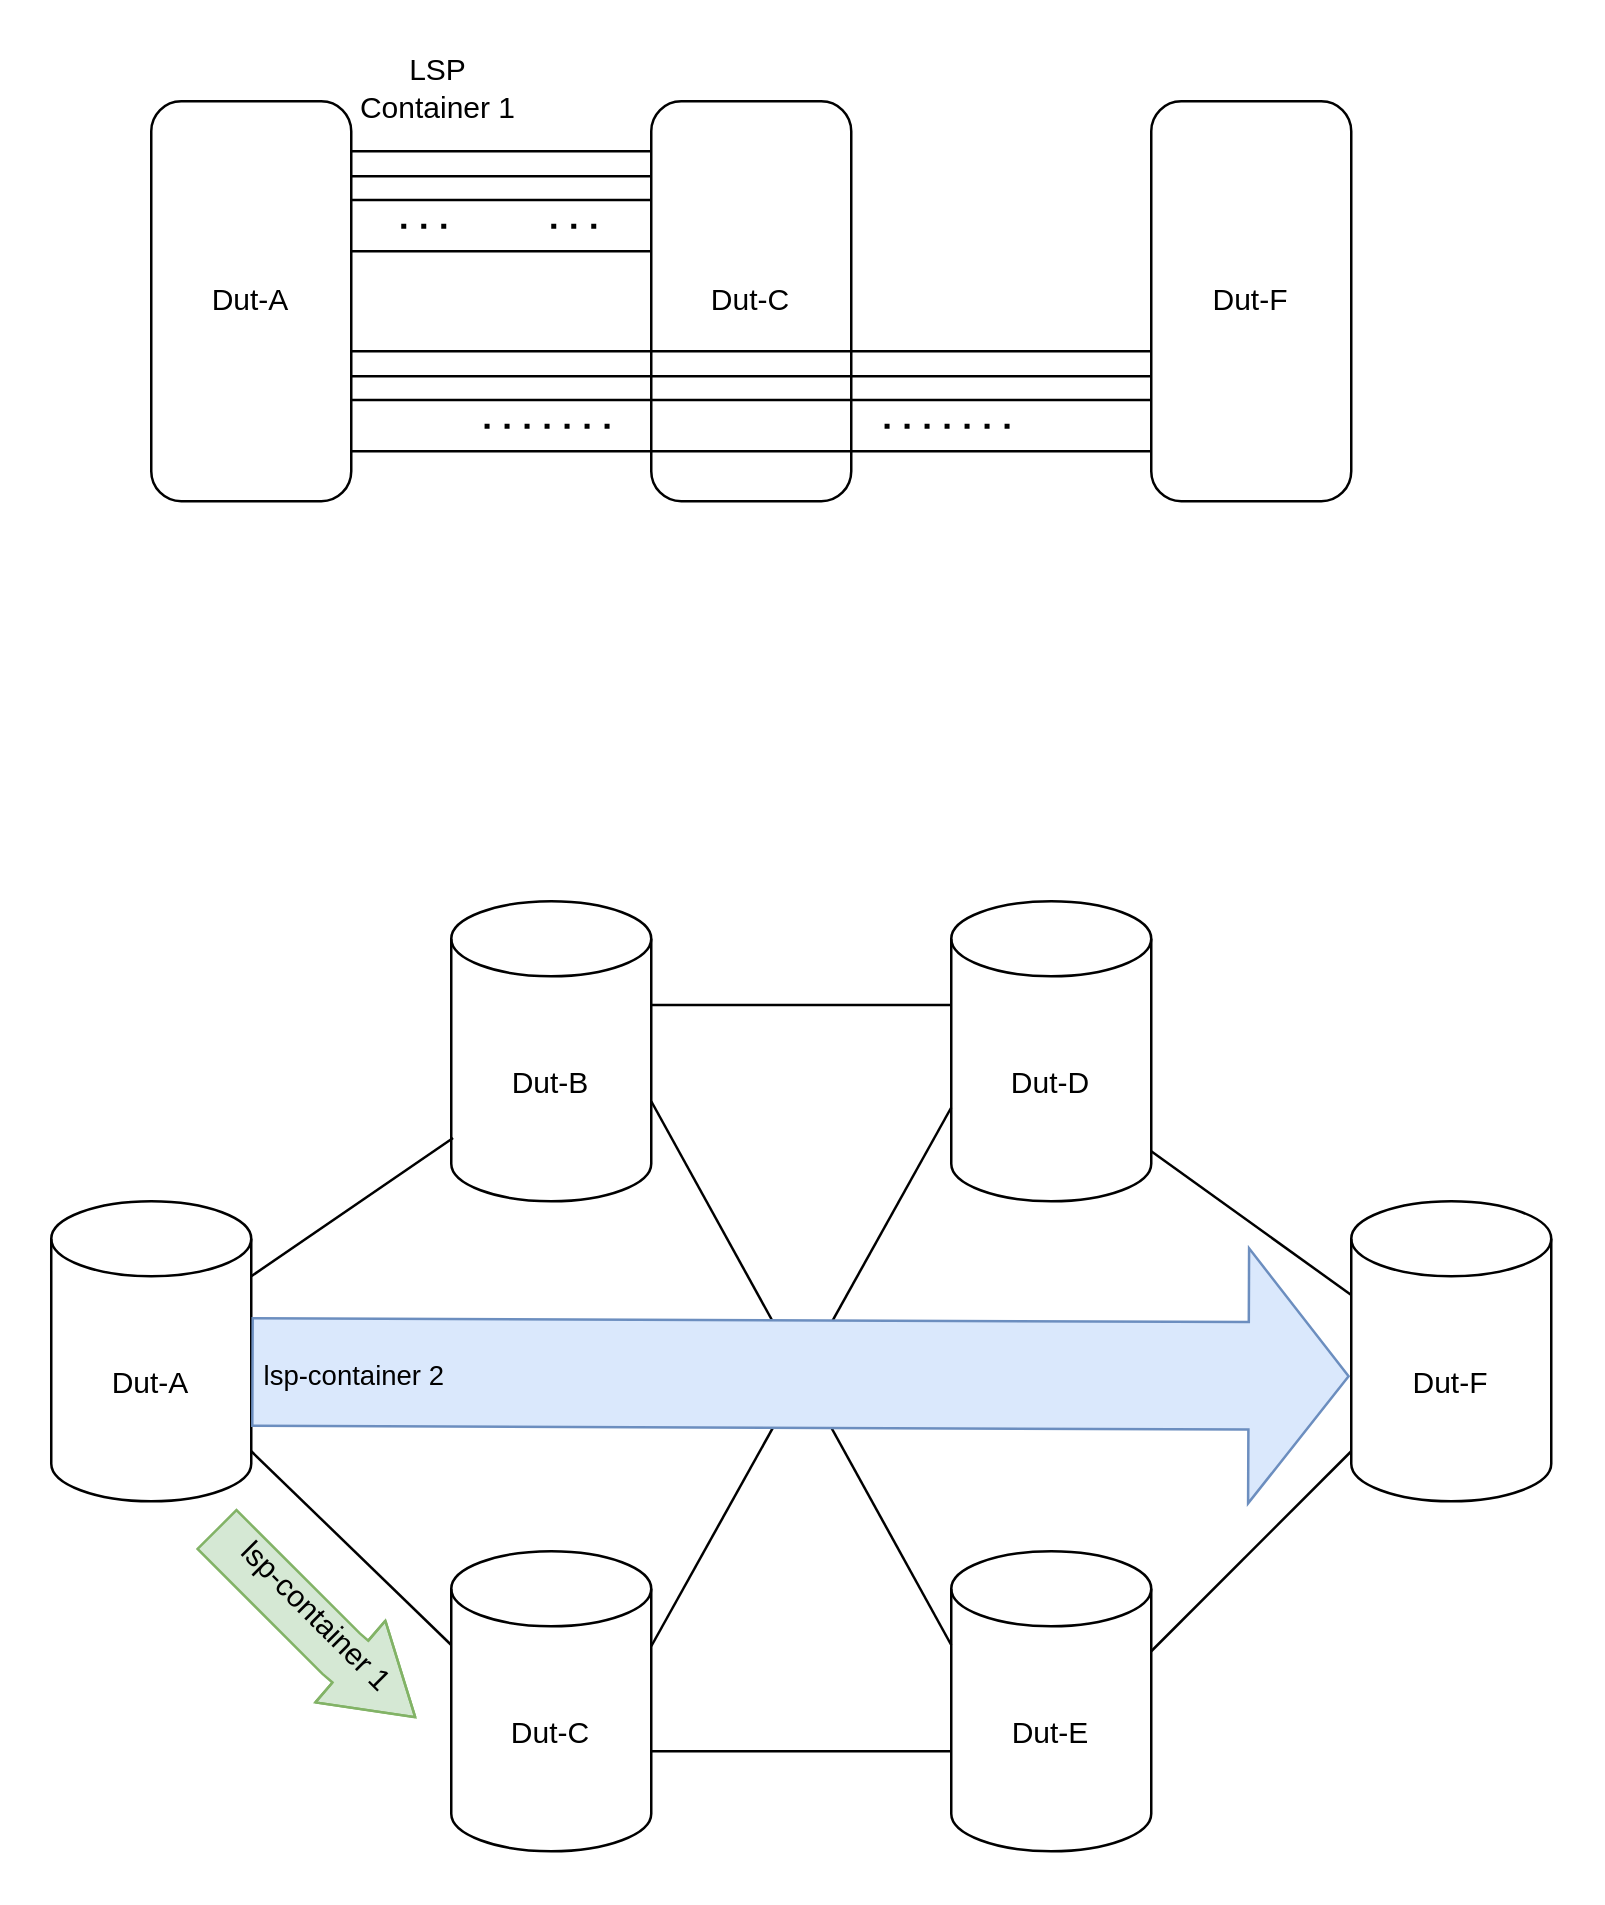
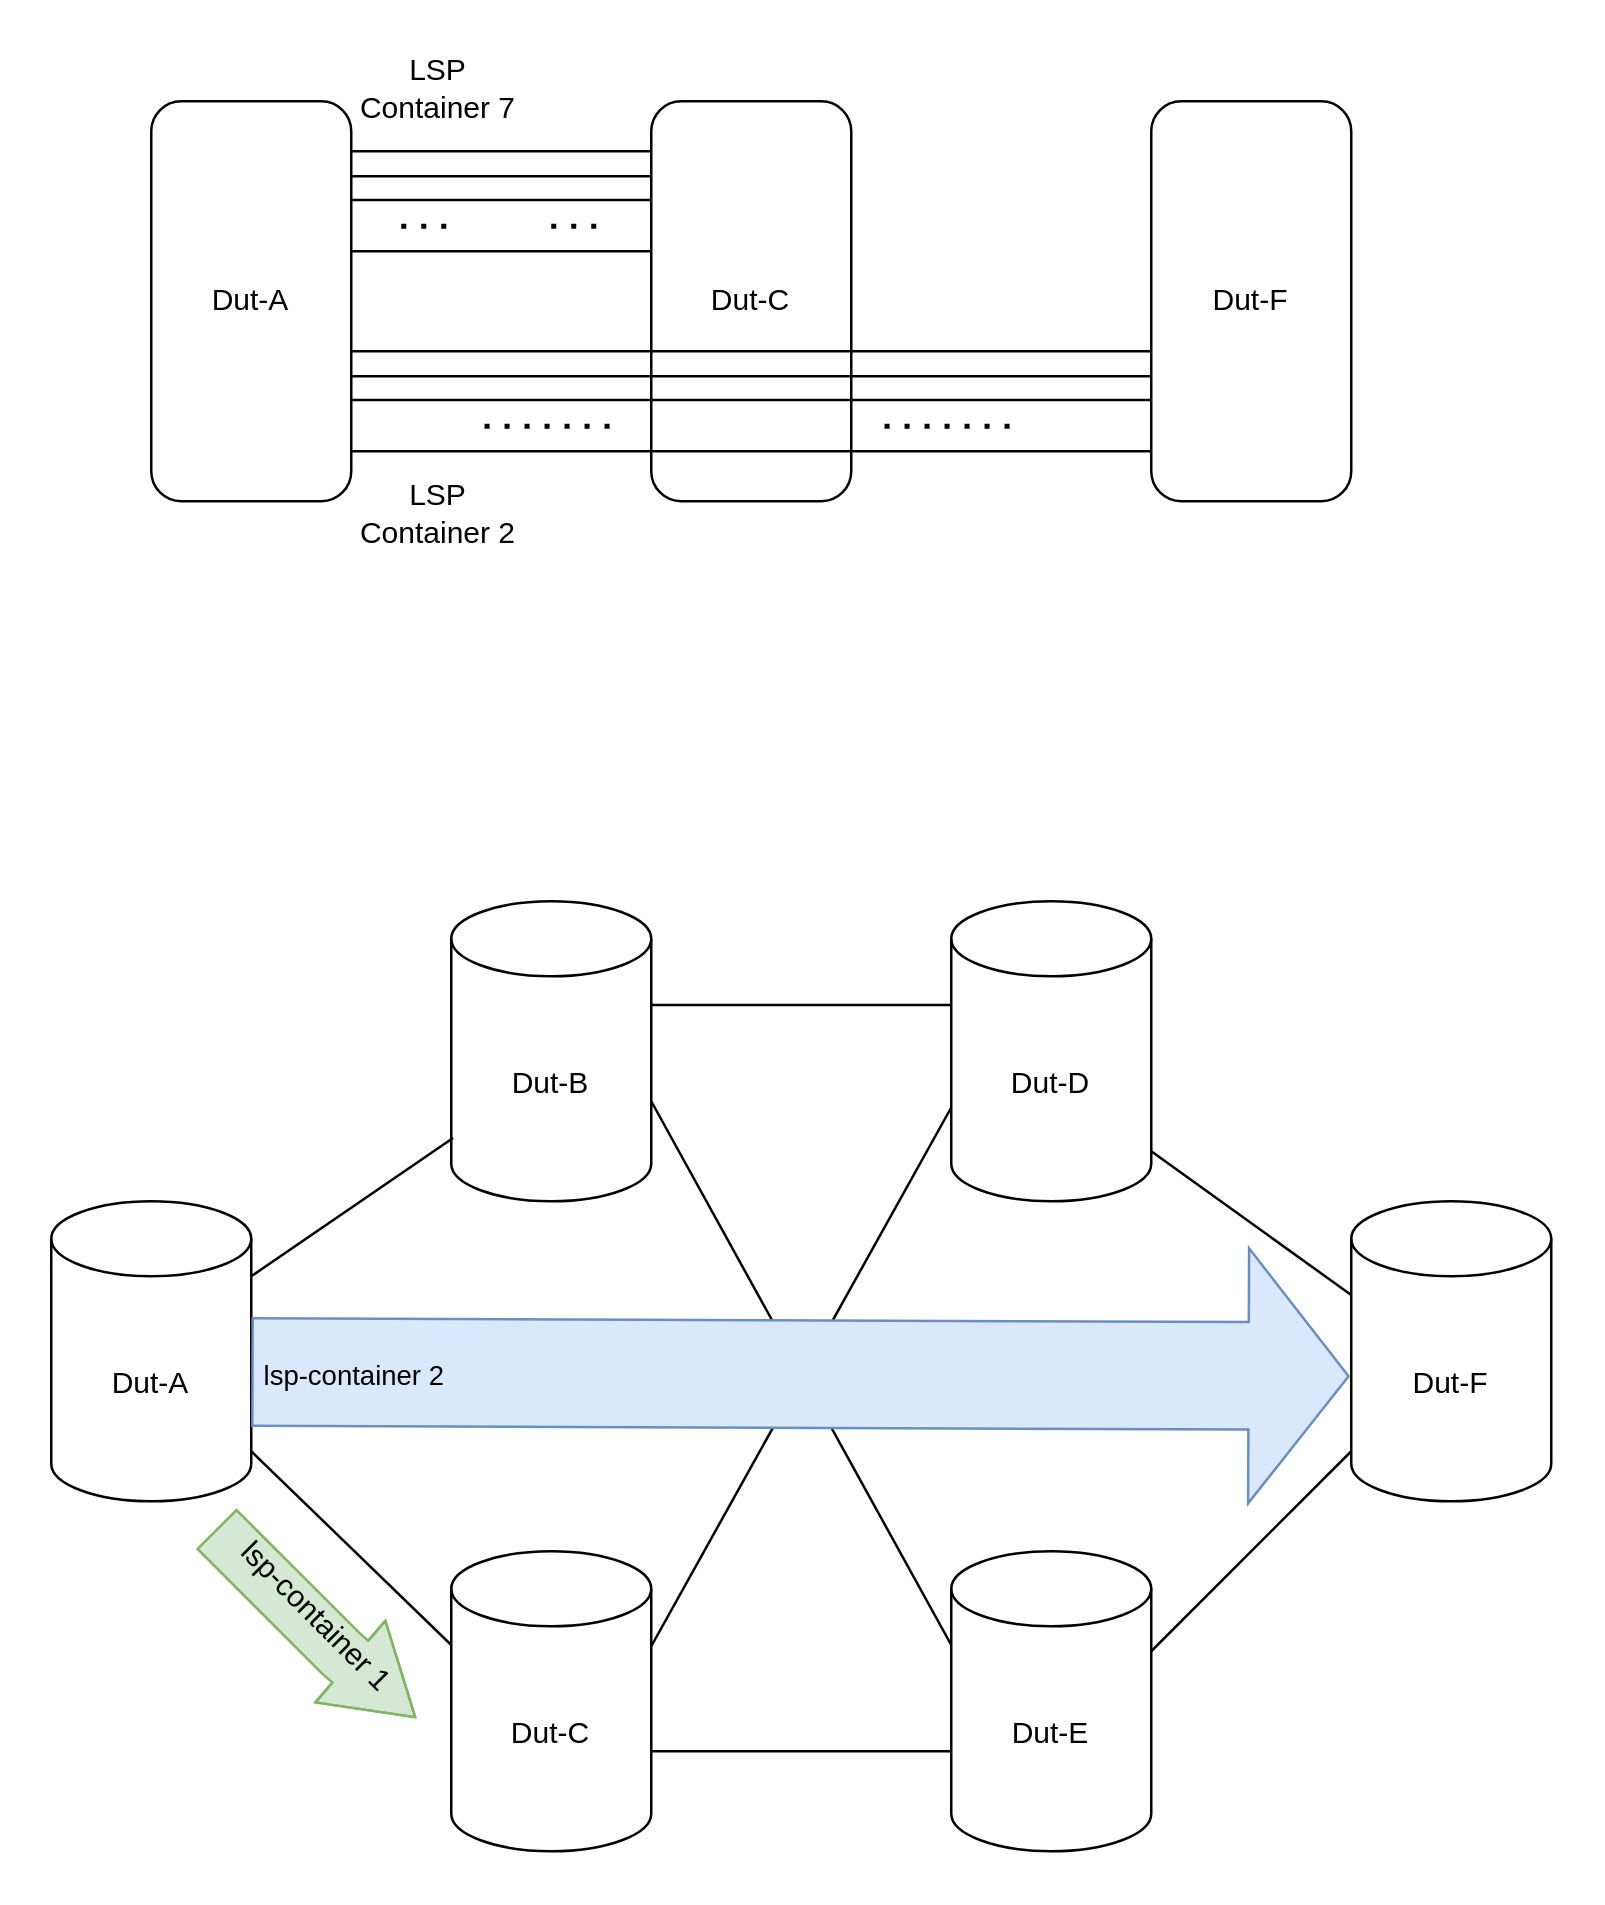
(439, 89) -> (439, 89)
none -> (439, 514)
